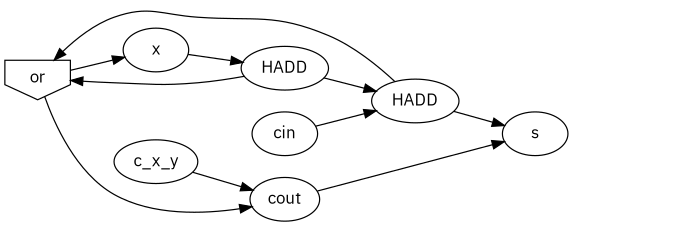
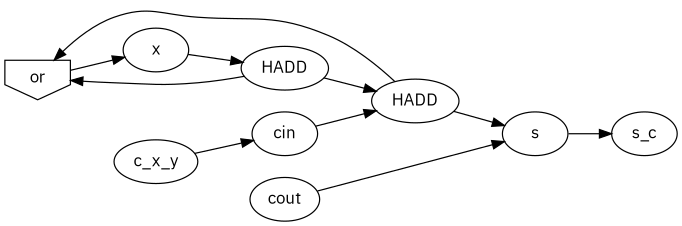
none -> (644, 134)
(217, 179) -> (218, 148)
(117, 196) -> none
